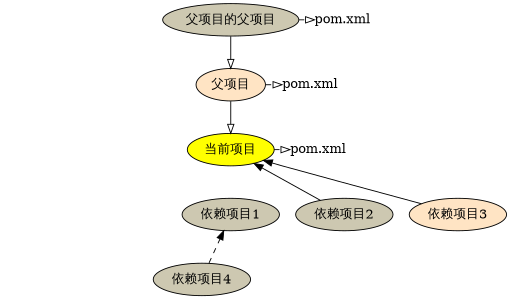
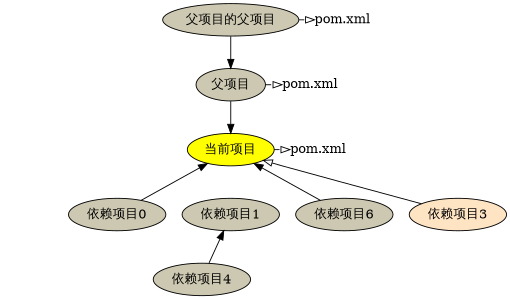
(231, 48) -> (231, 48)
(231, 85) -> (231, 85)
(231, 113) -> (231, 113)
(347, 184) -> (347, 184)
none -> (117, 215)
(344, 215) -> (344, 215)
(215, 251) -> (215, 251)
